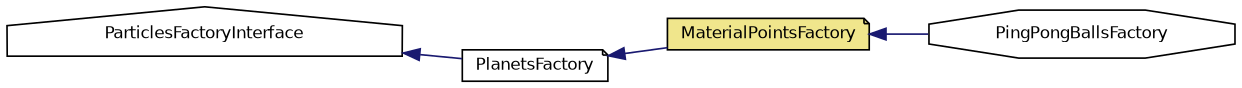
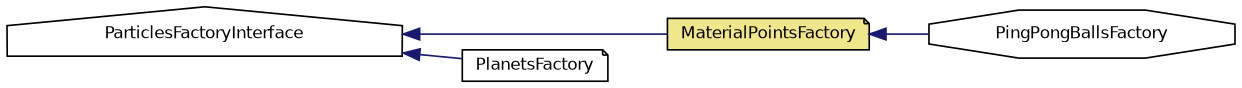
(646, 51) -> (544, 34)
